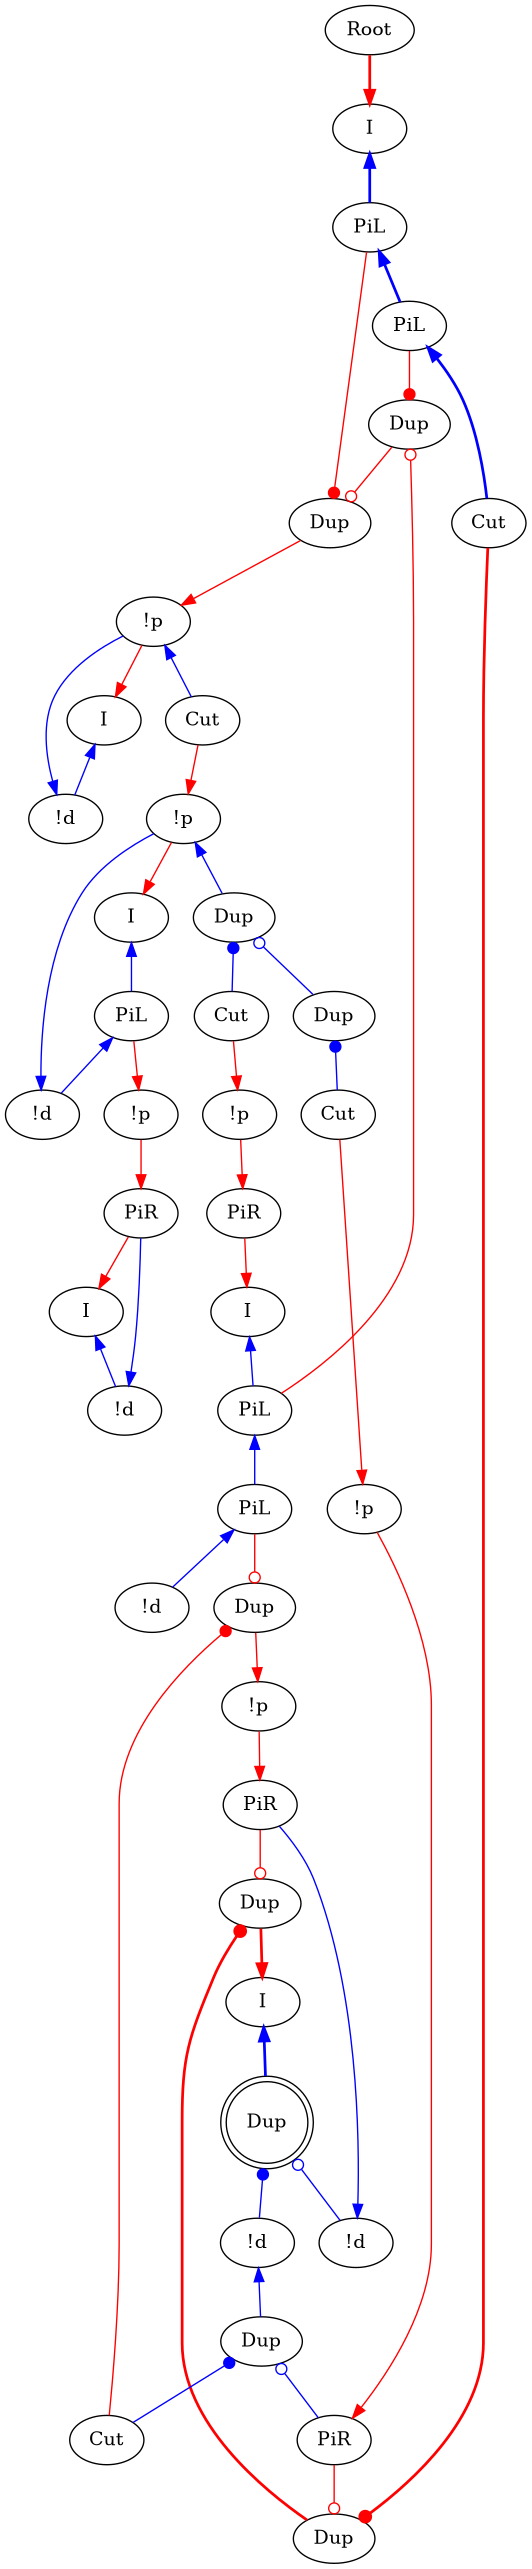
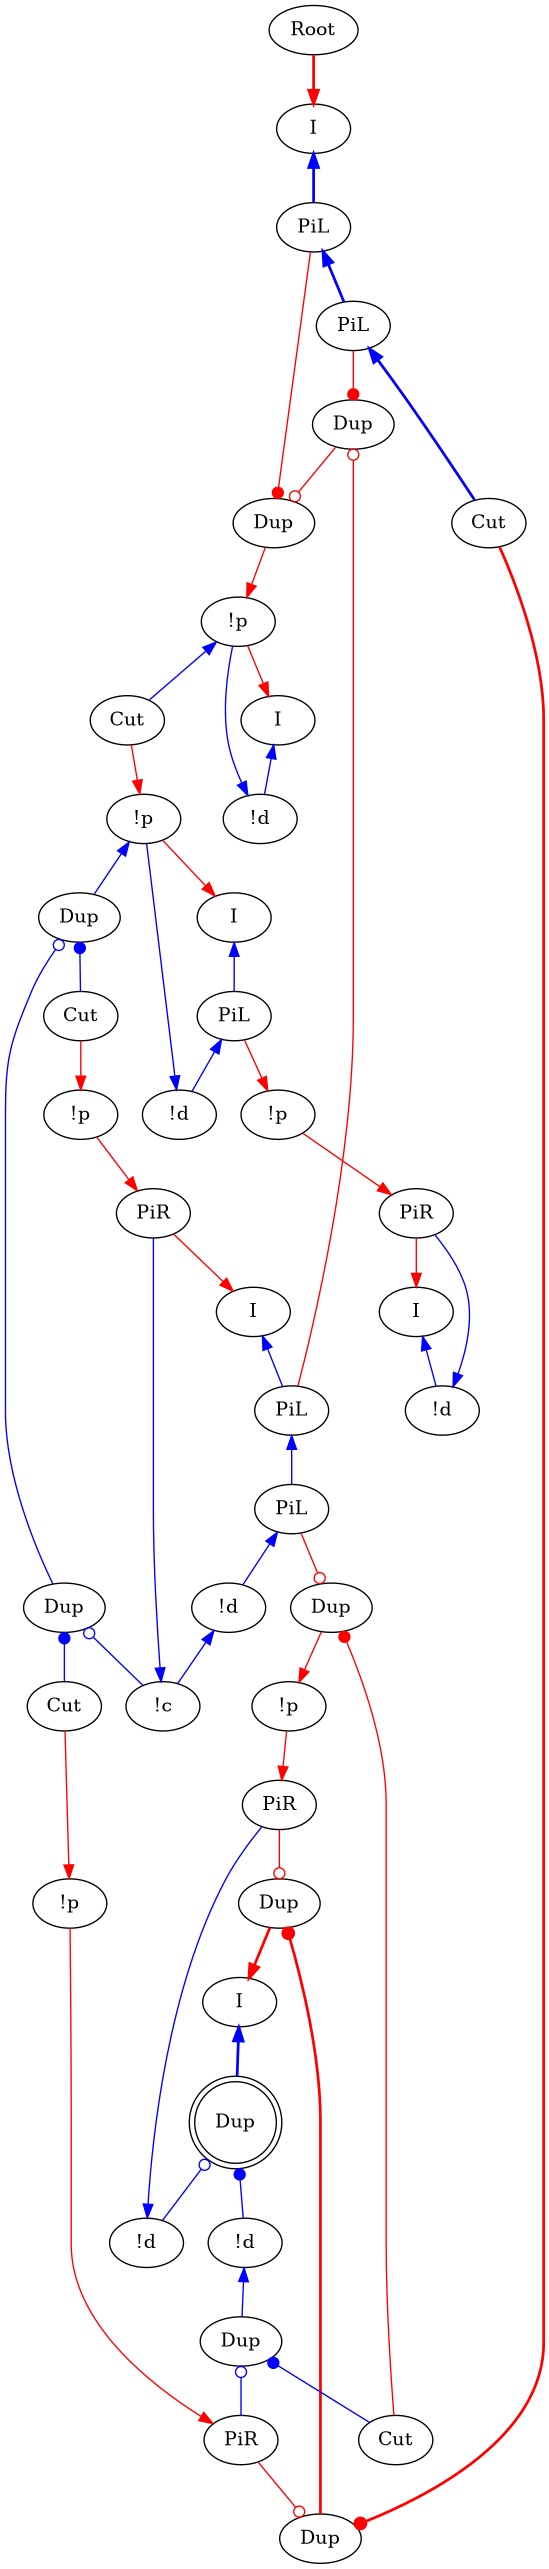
none -> (163, 1706)
